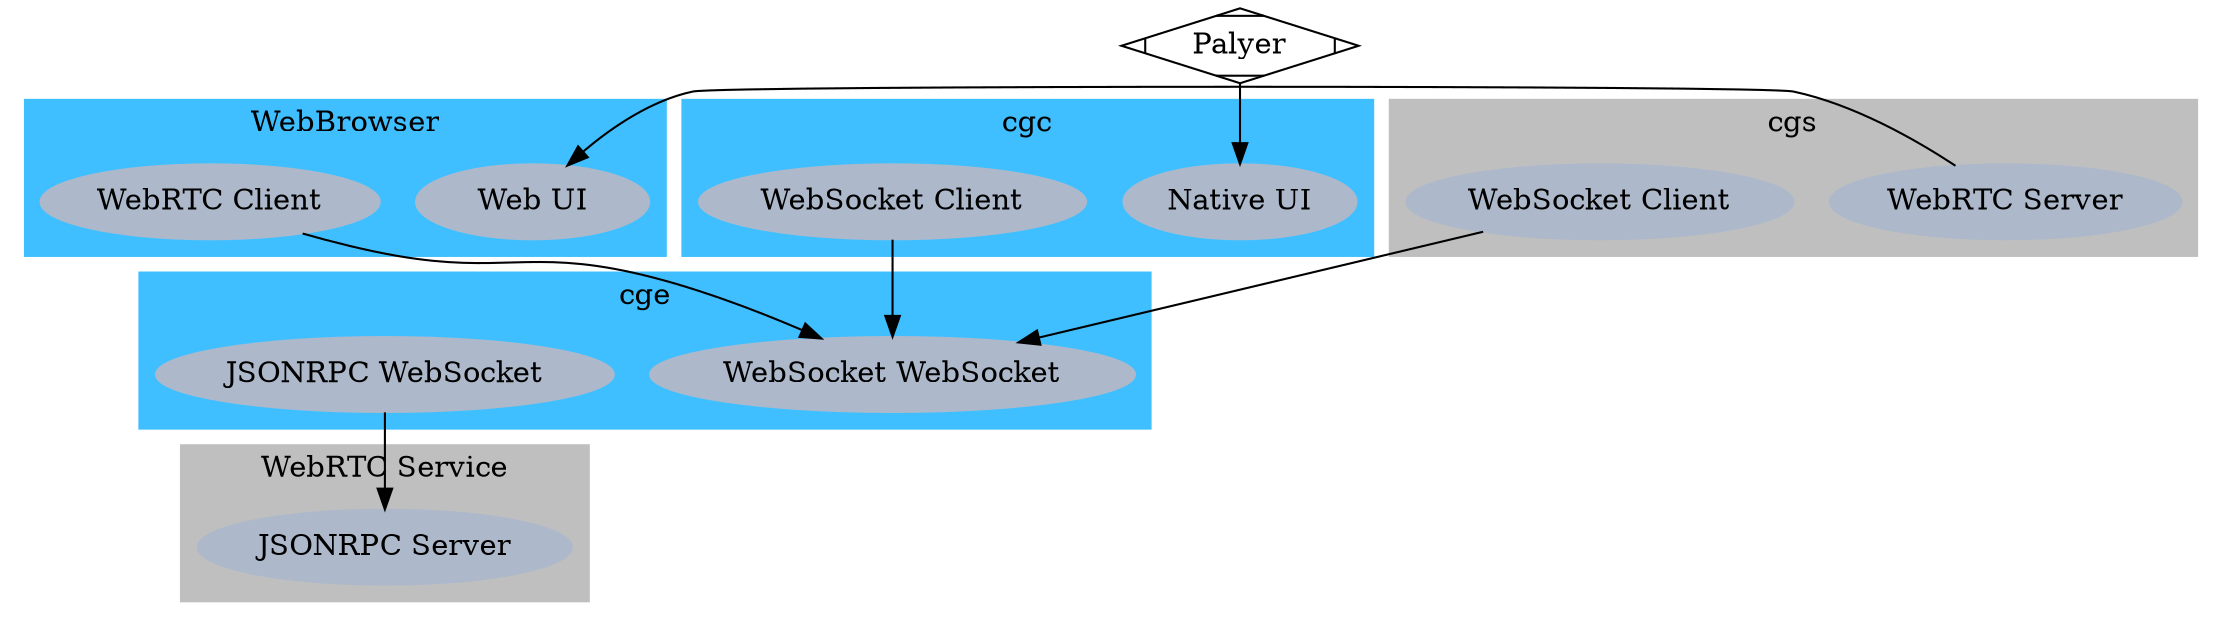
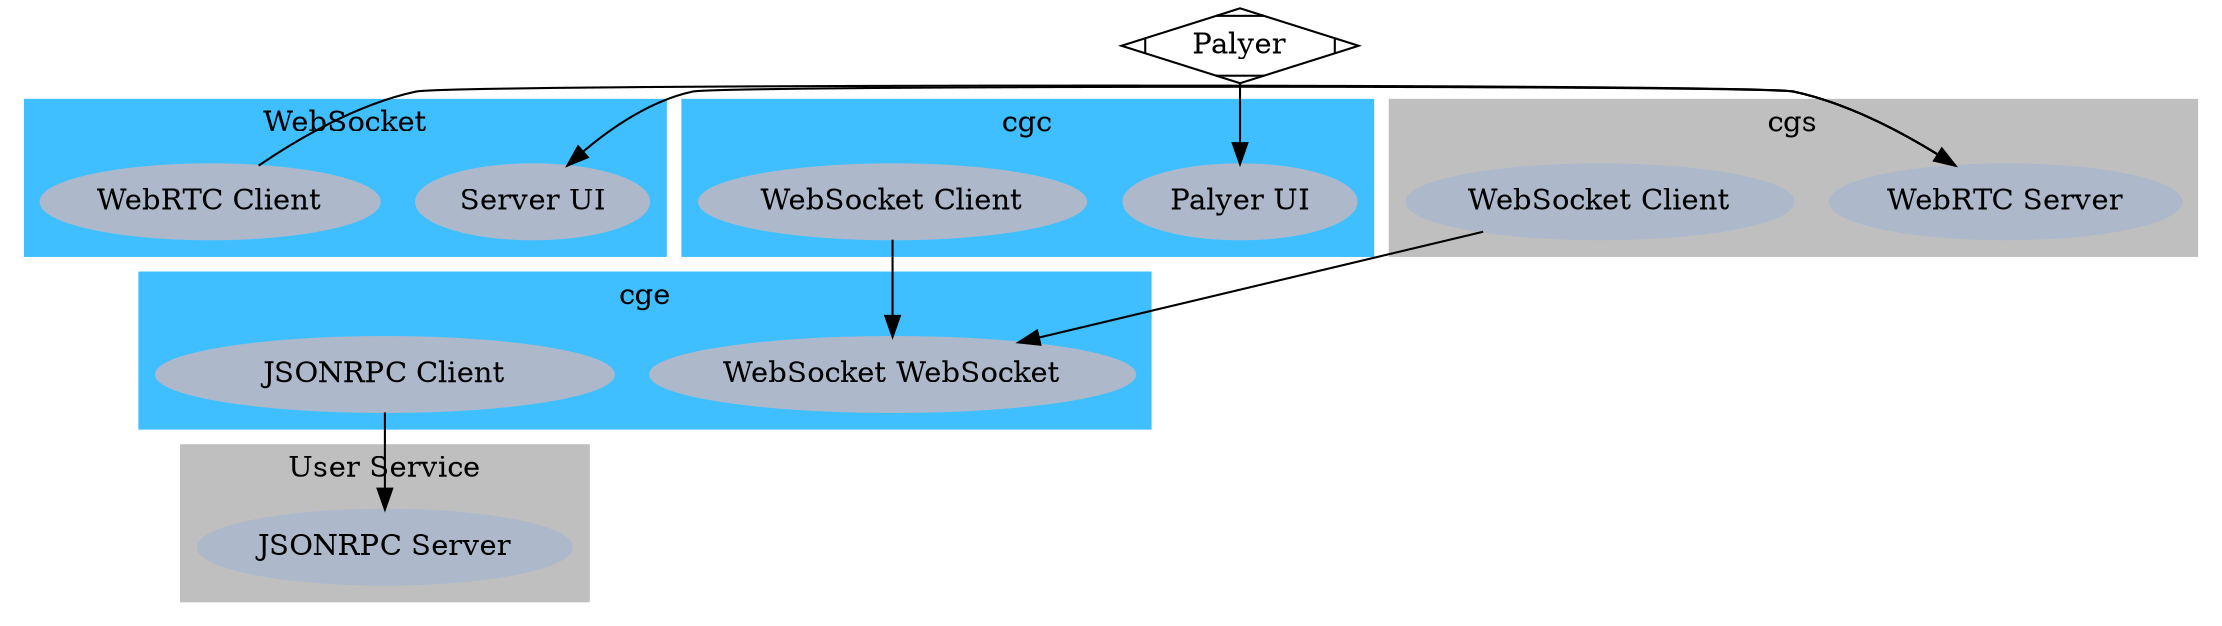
(345, 124) -> (345, 124)
(533, 202) -> (533, 202)
(1240, 202) -> (1240, 202)
(682, 286) -> (1096, 86)
(385, 374) -> (385, 374)
(385, 469) -> (385, 469)
